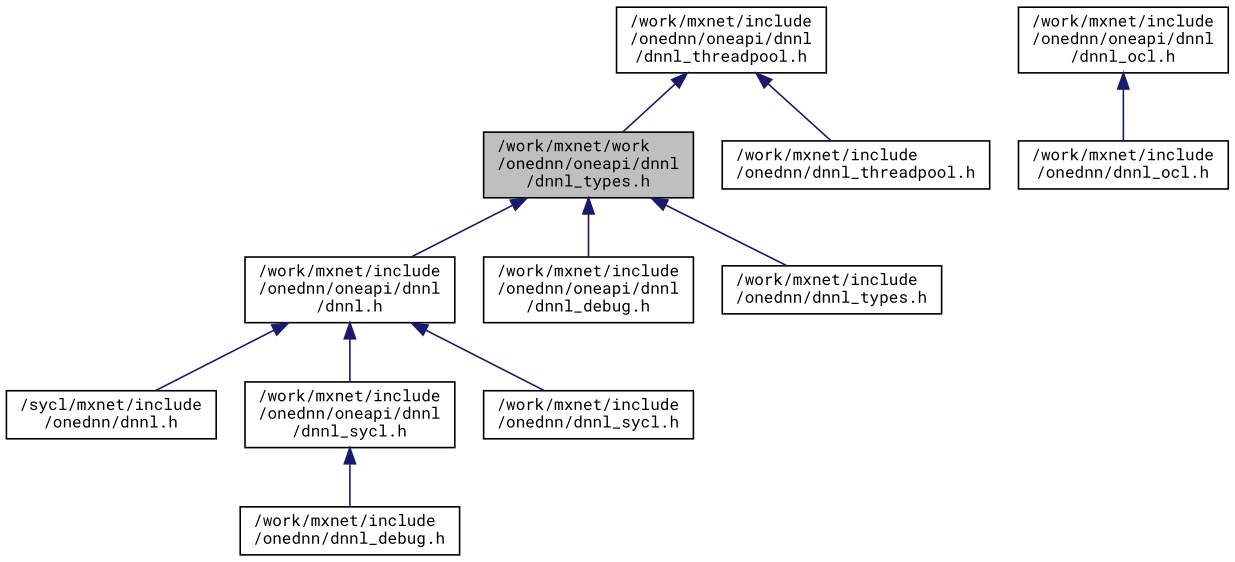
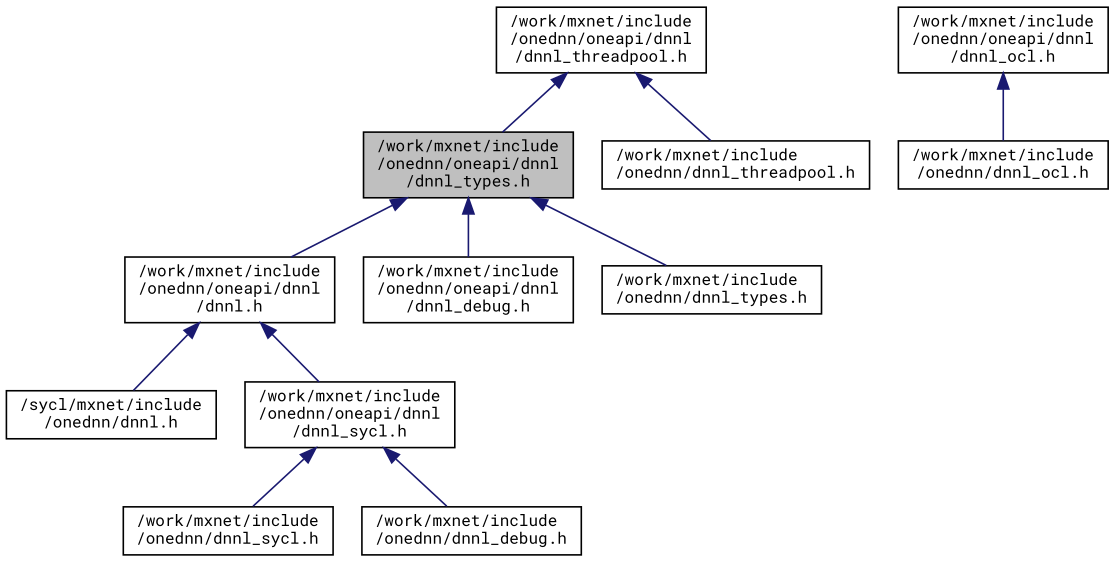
(589, 165) -> (468, 165)
(485, 360) -> (278, 483)
